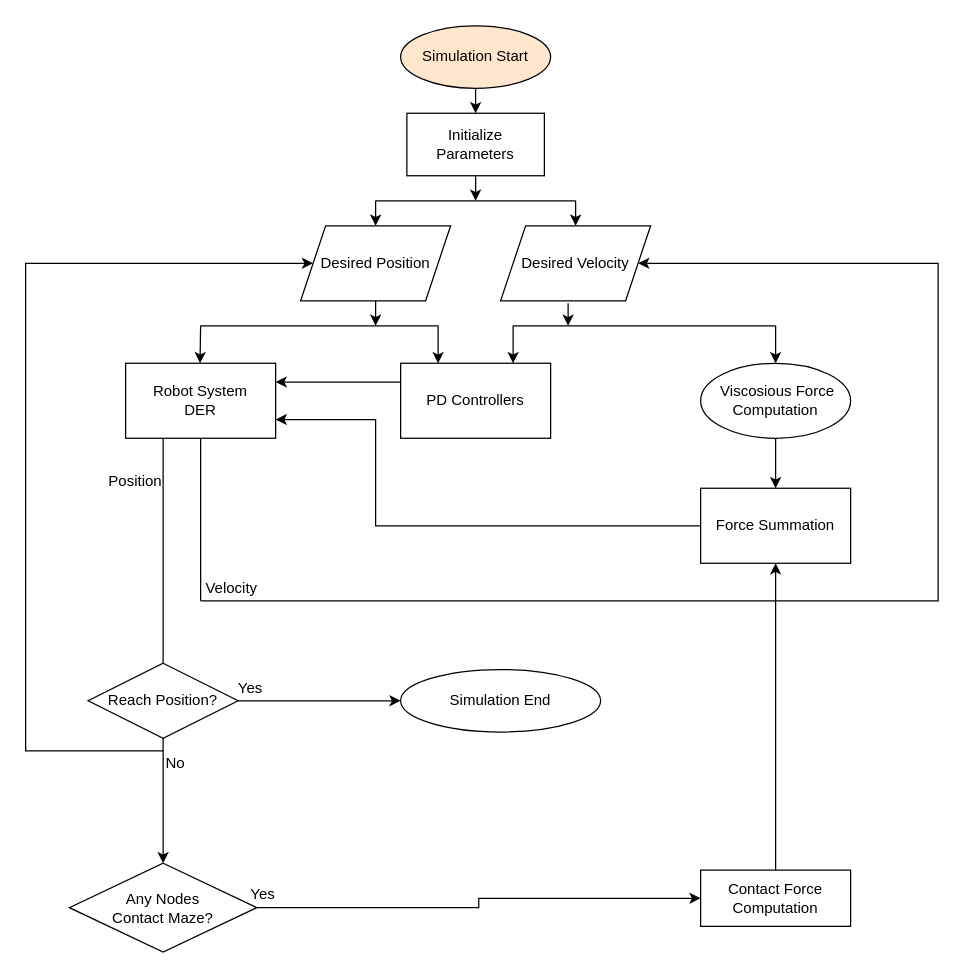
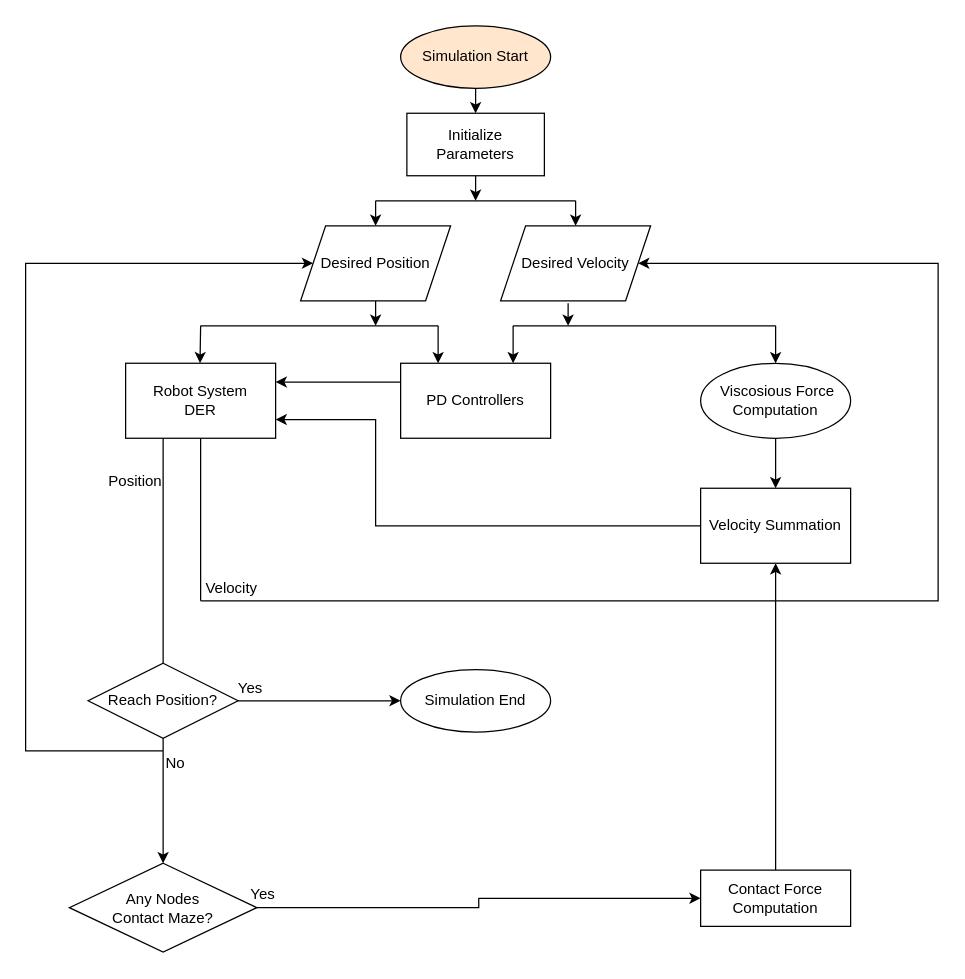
(776, 526) -> (776, 526)
(501, 701) -> (476, 701)
